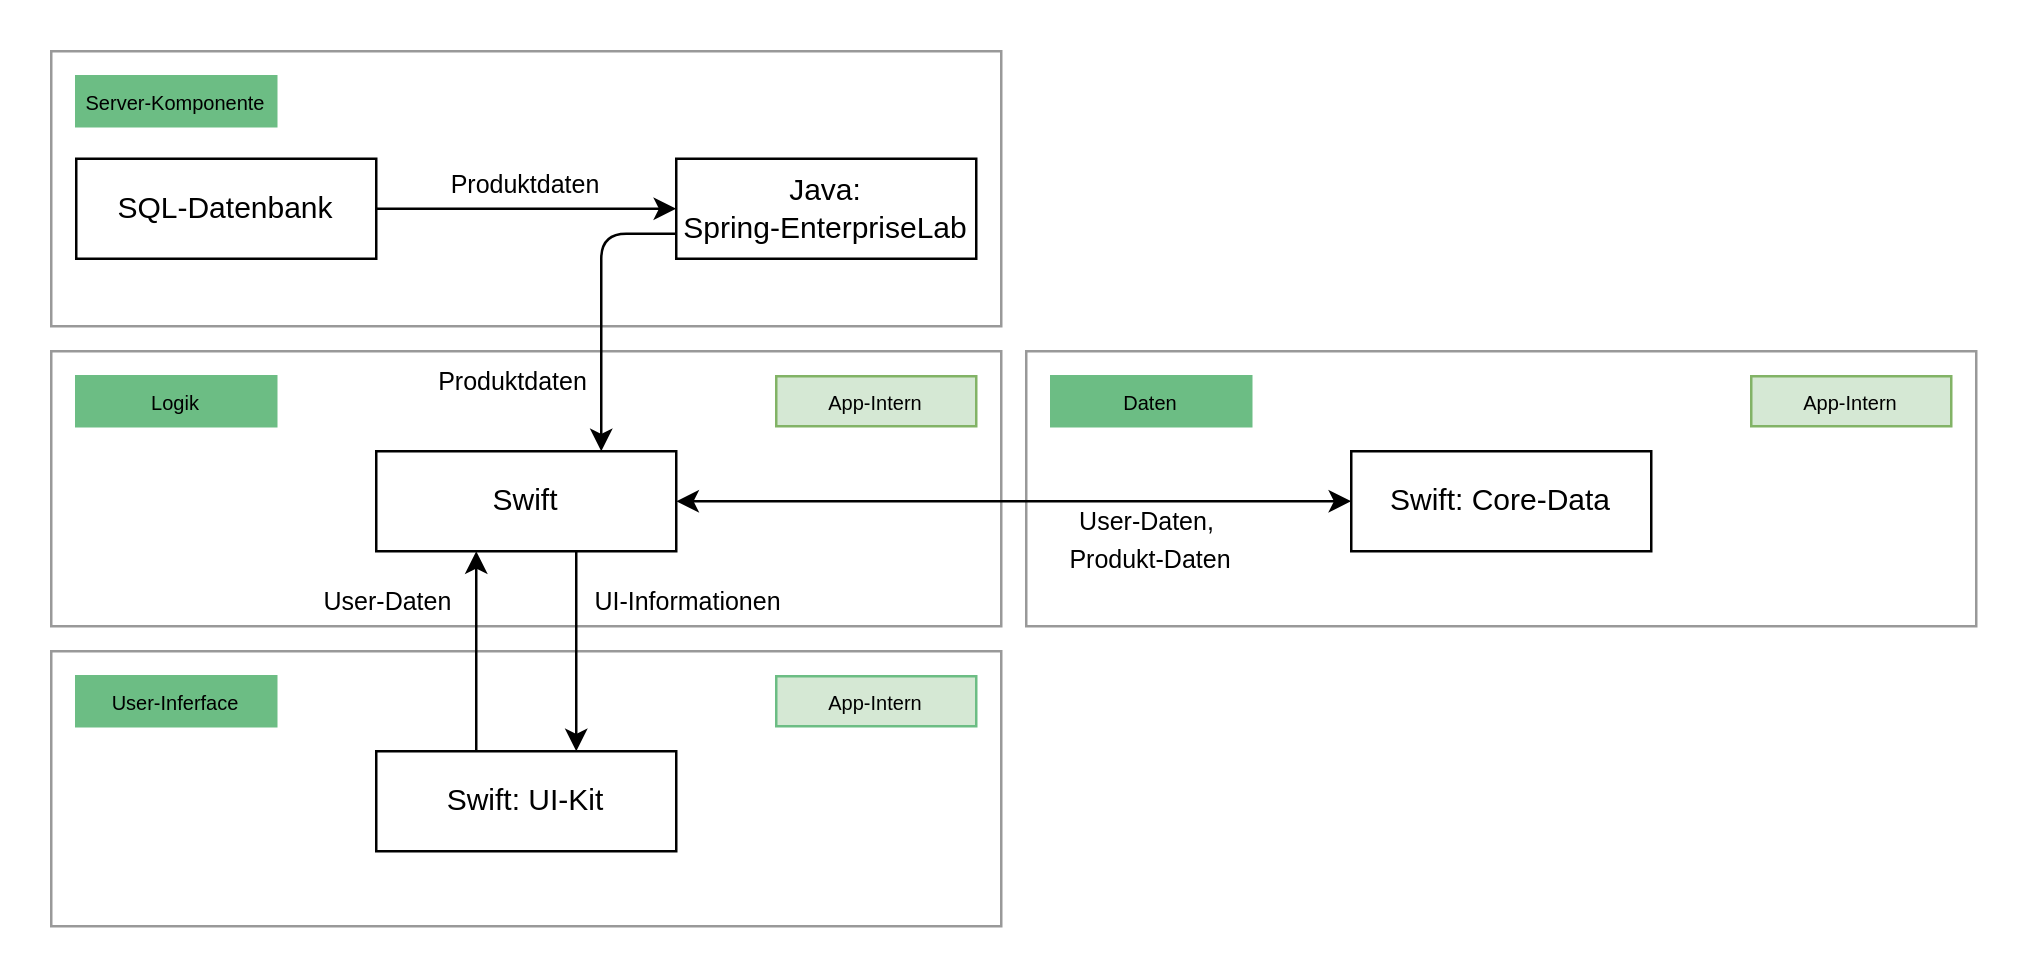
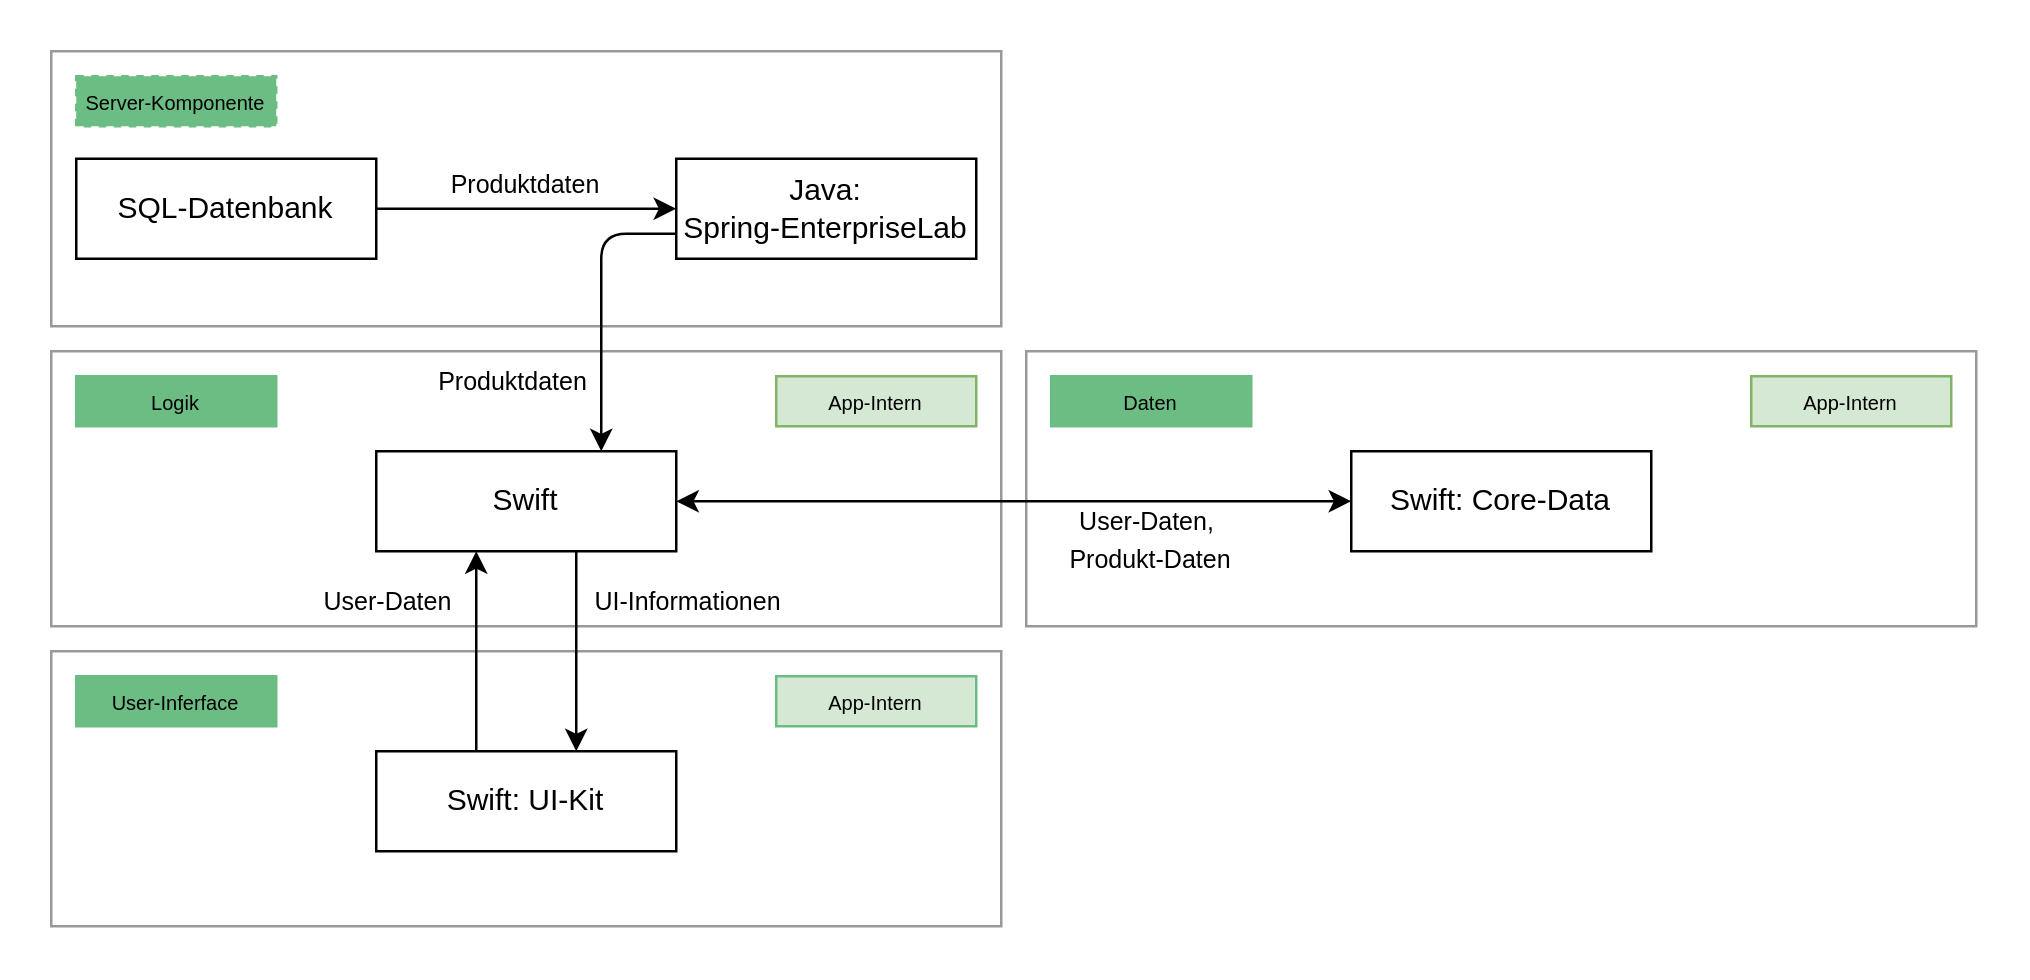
(176, 101) -> (176, 101)
